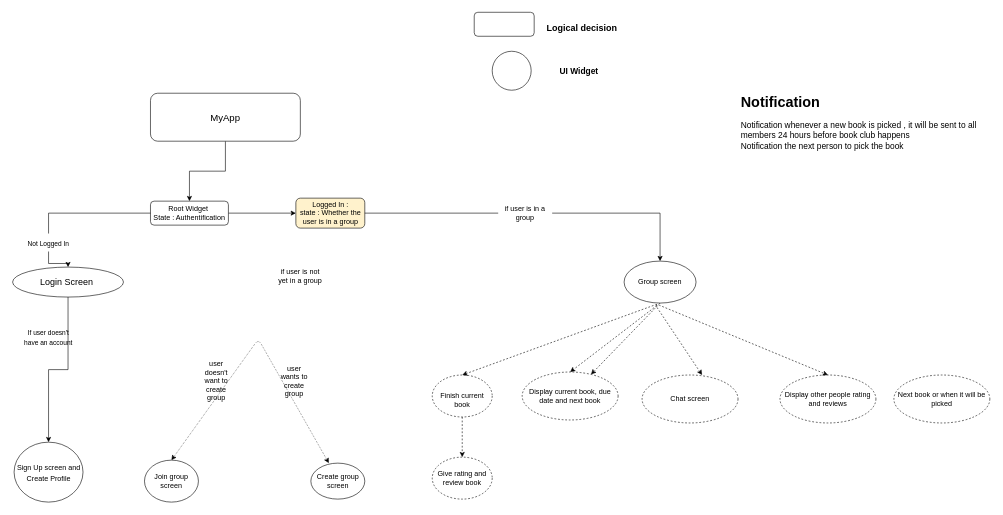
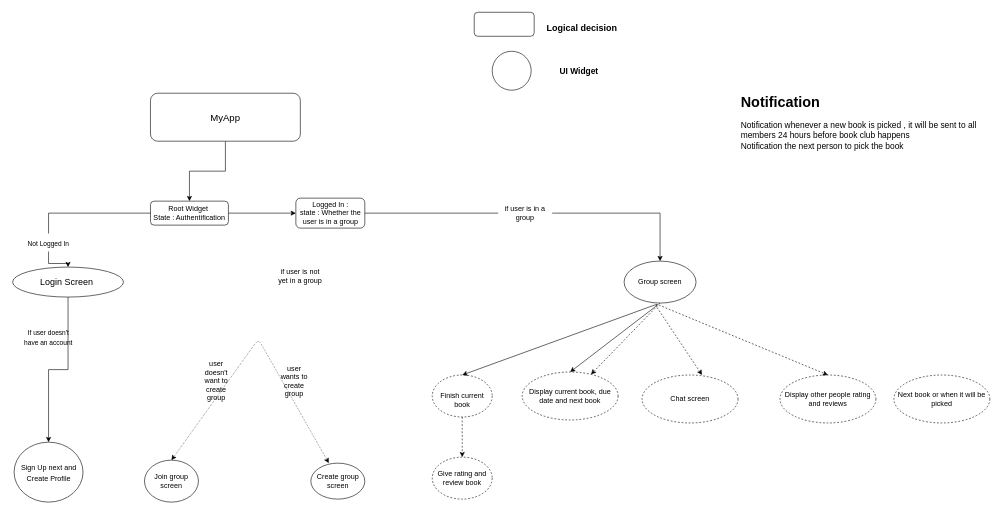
(330, 213) -> (330, 213)
(559, 340) -> (559, 340)
(49, 473) -> (49, 473)
